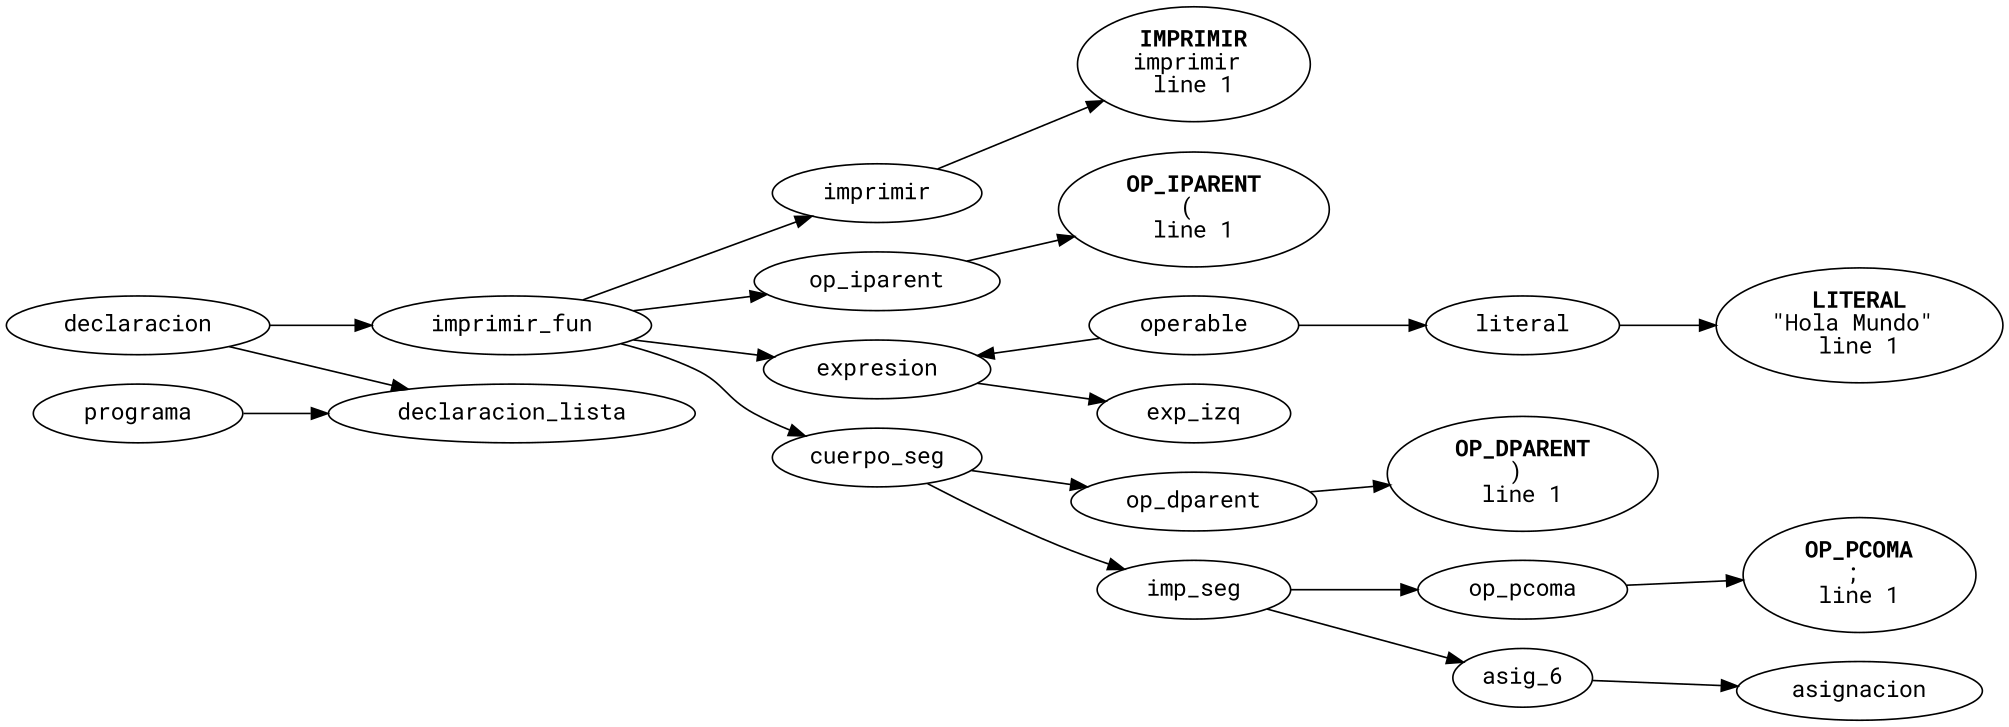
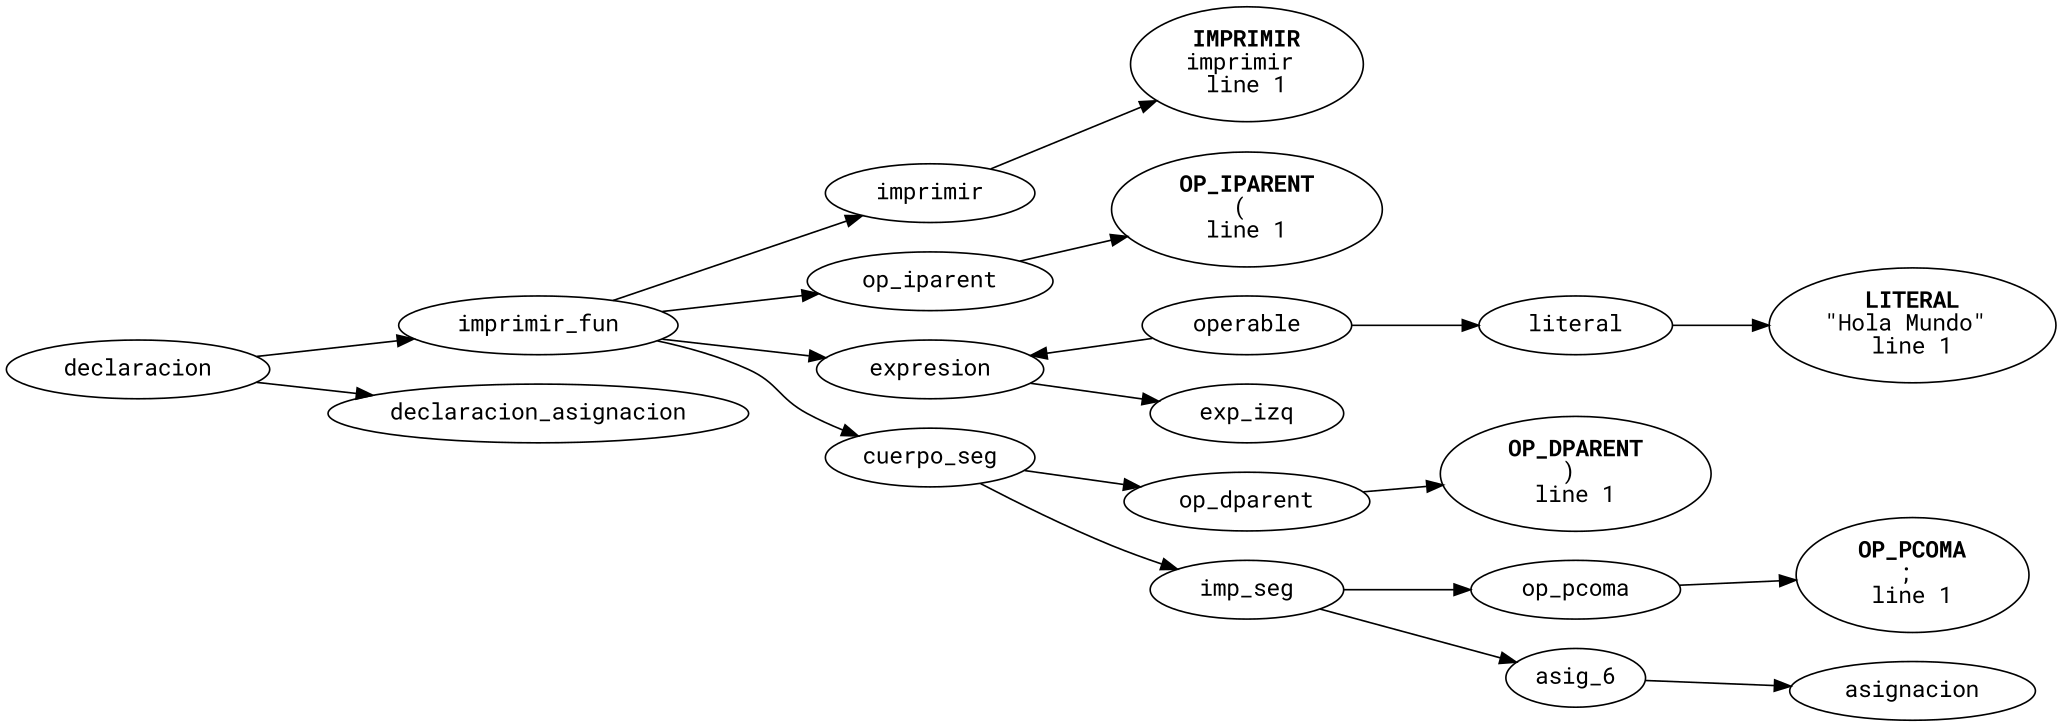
(138, 413) -> none
(512, 413) -> (538, 413)
